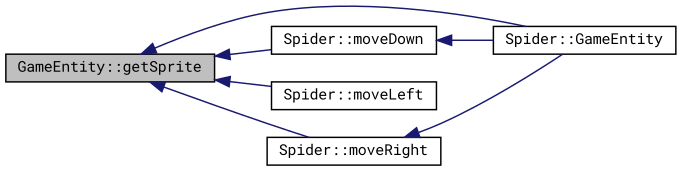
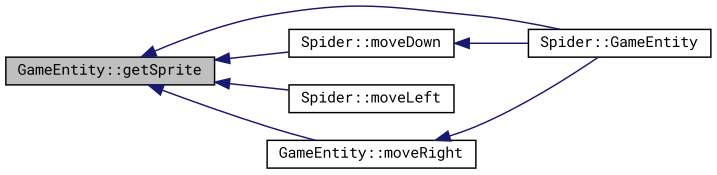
(354, 151) -> (371, 154)
